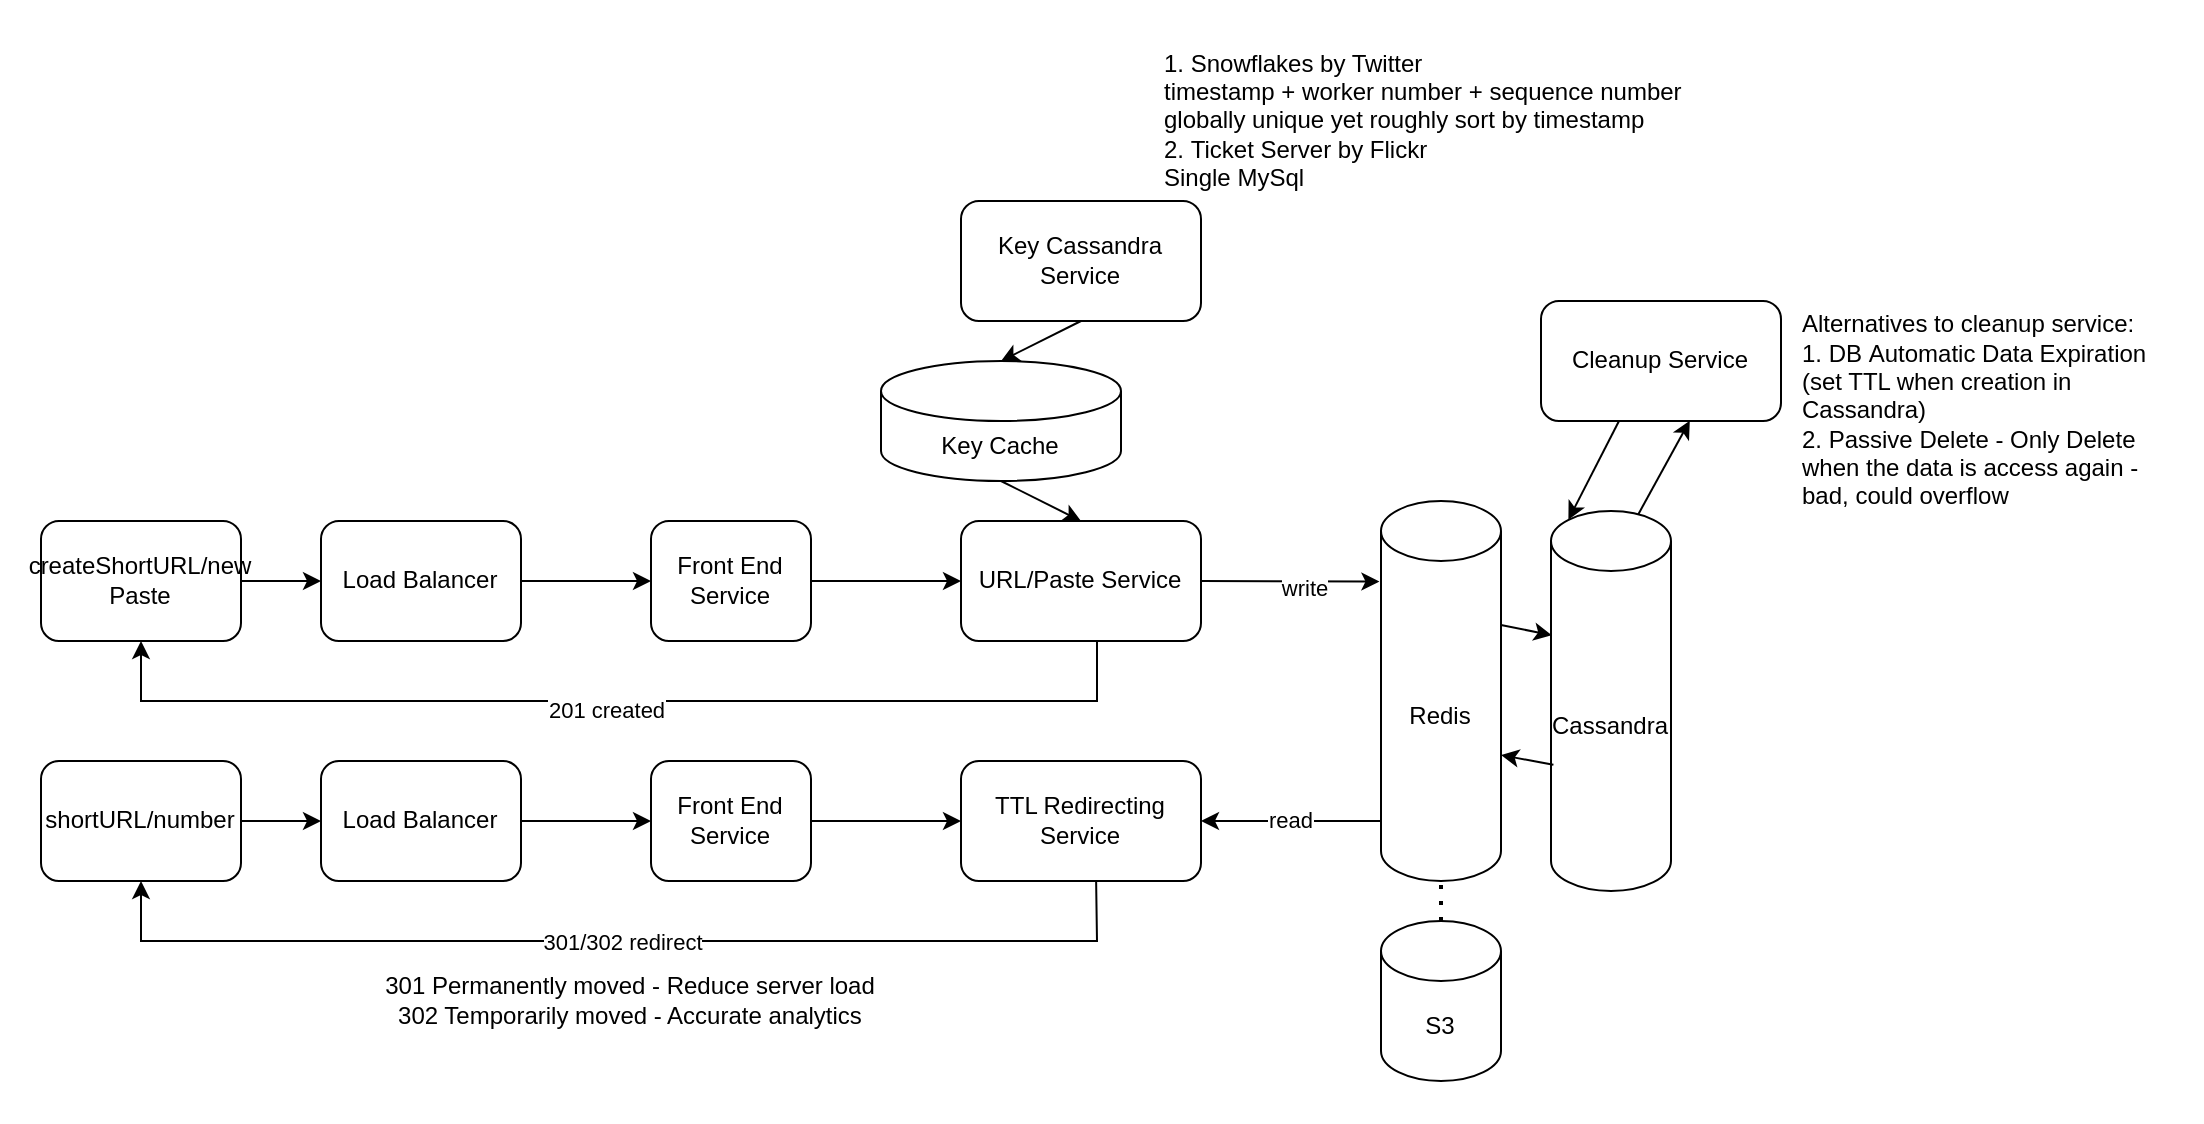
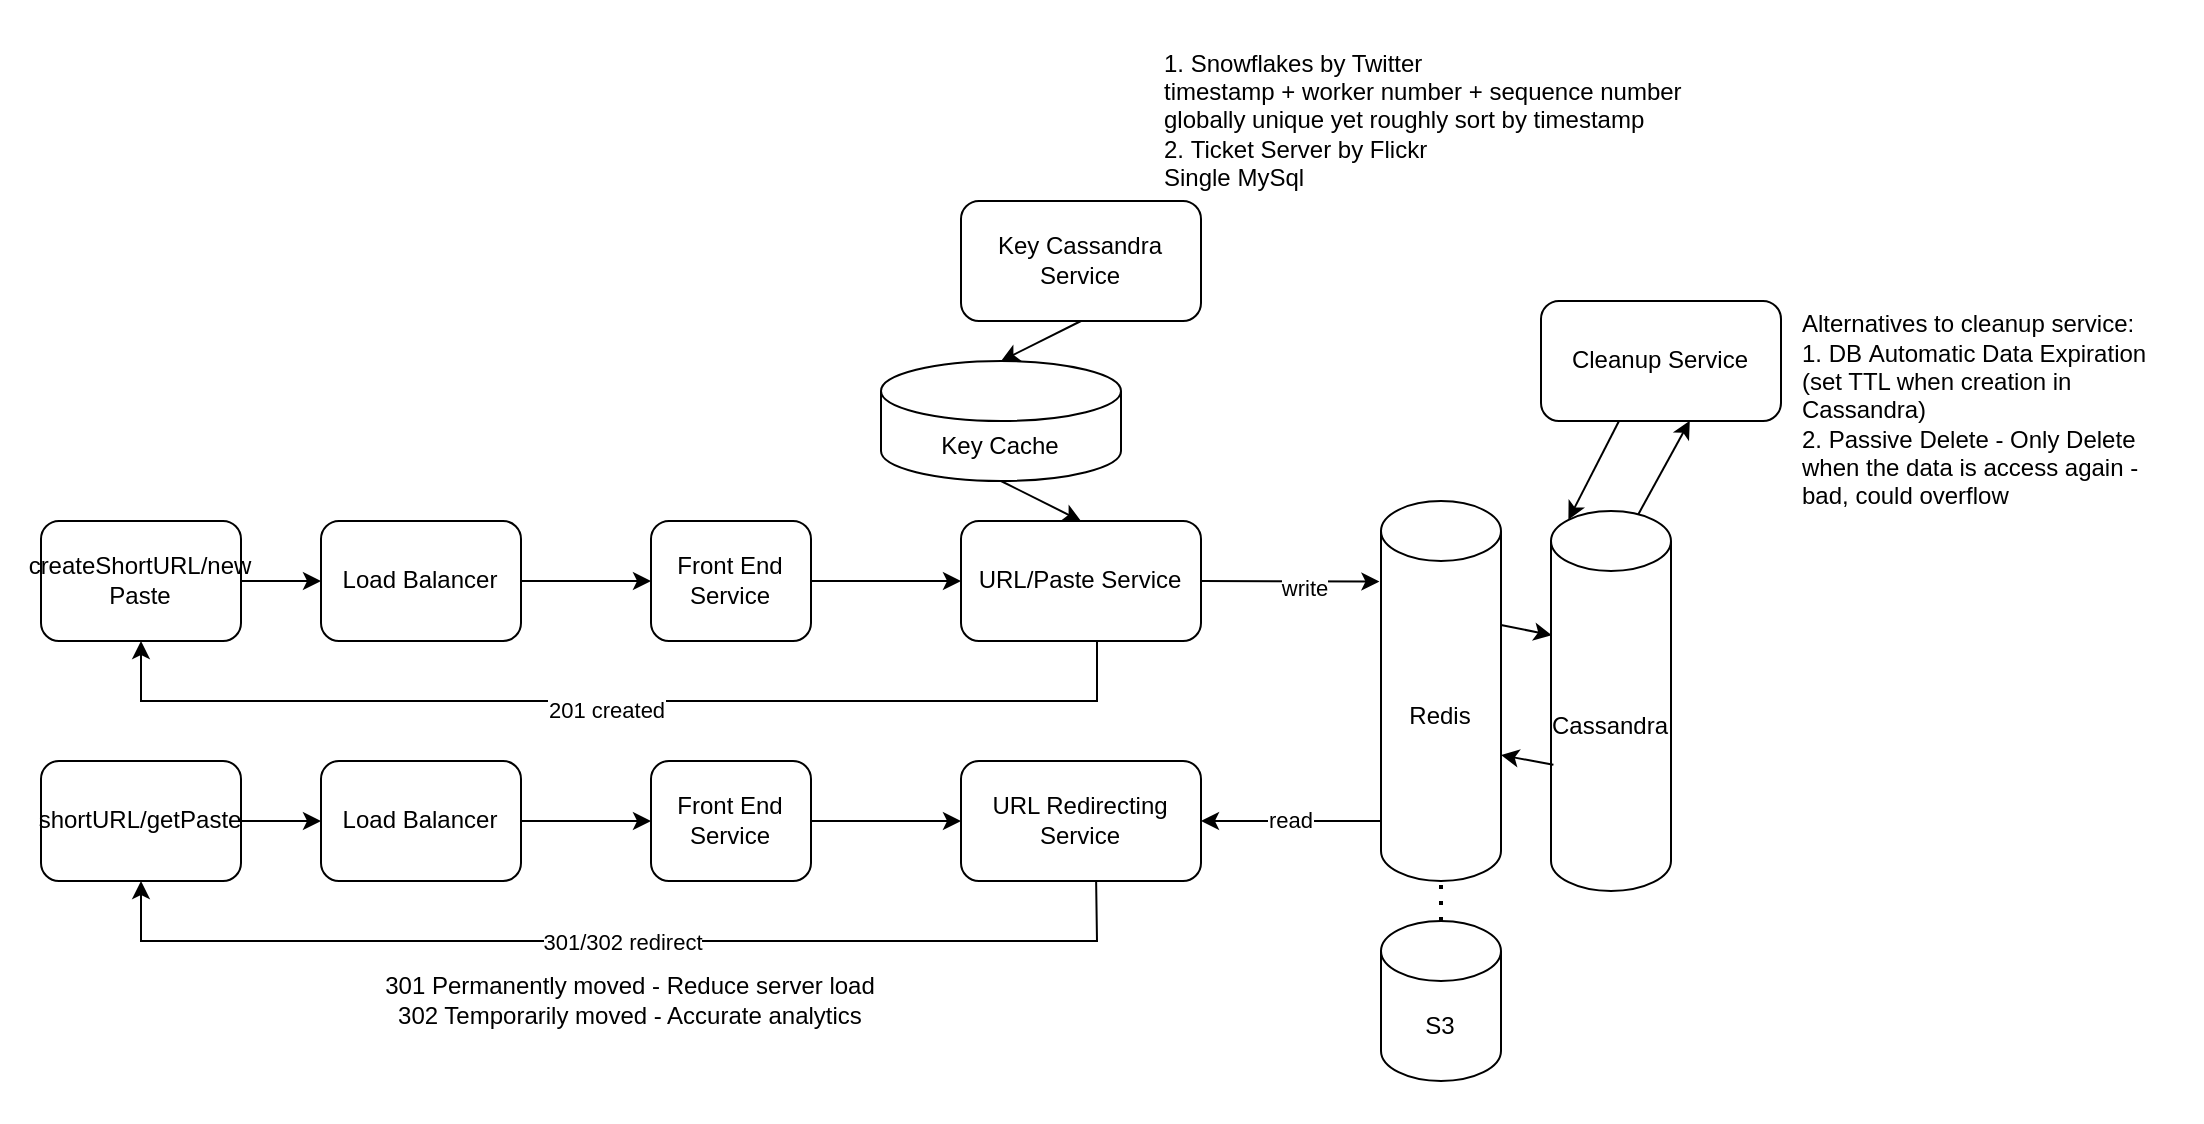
(141, 821) -> (141, 821)
(1081, 821) -> (1081, 821)
